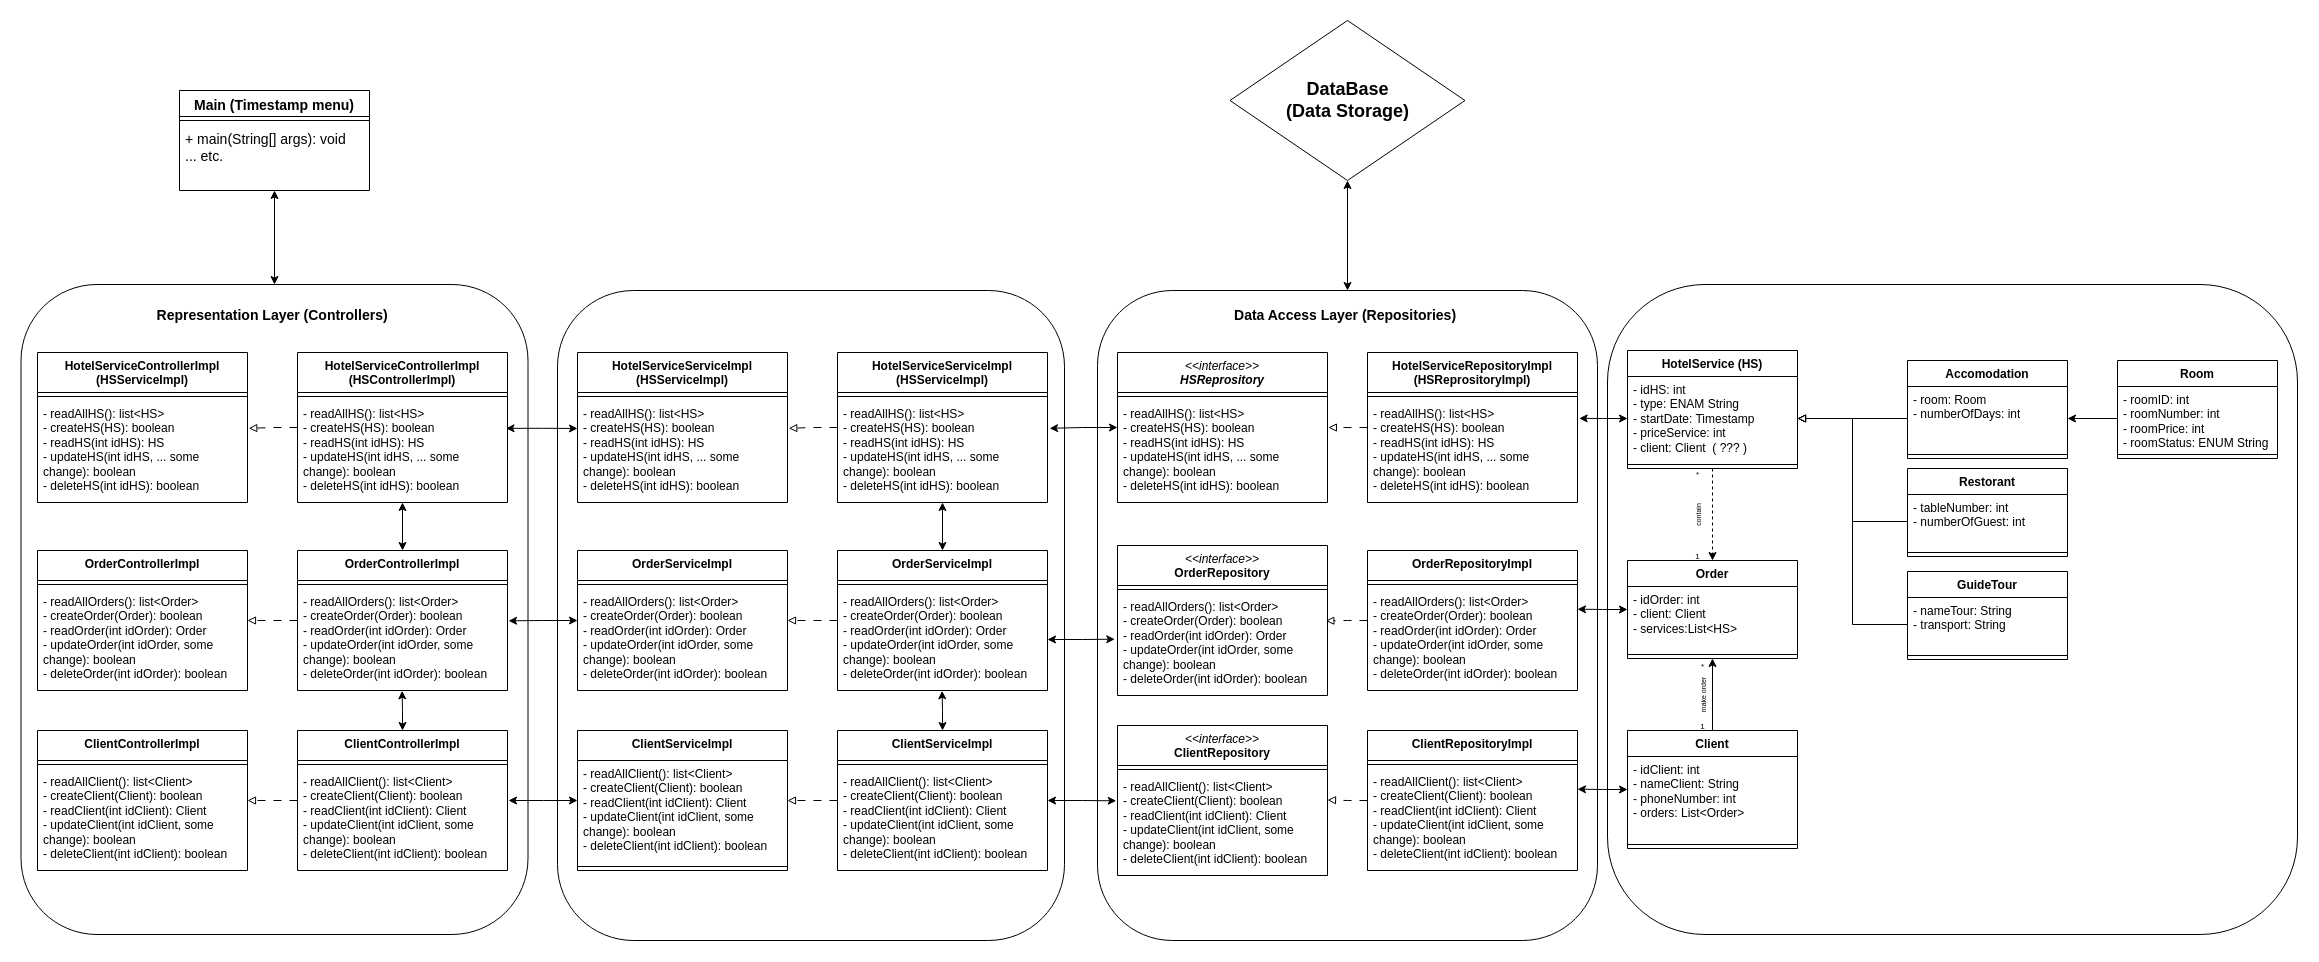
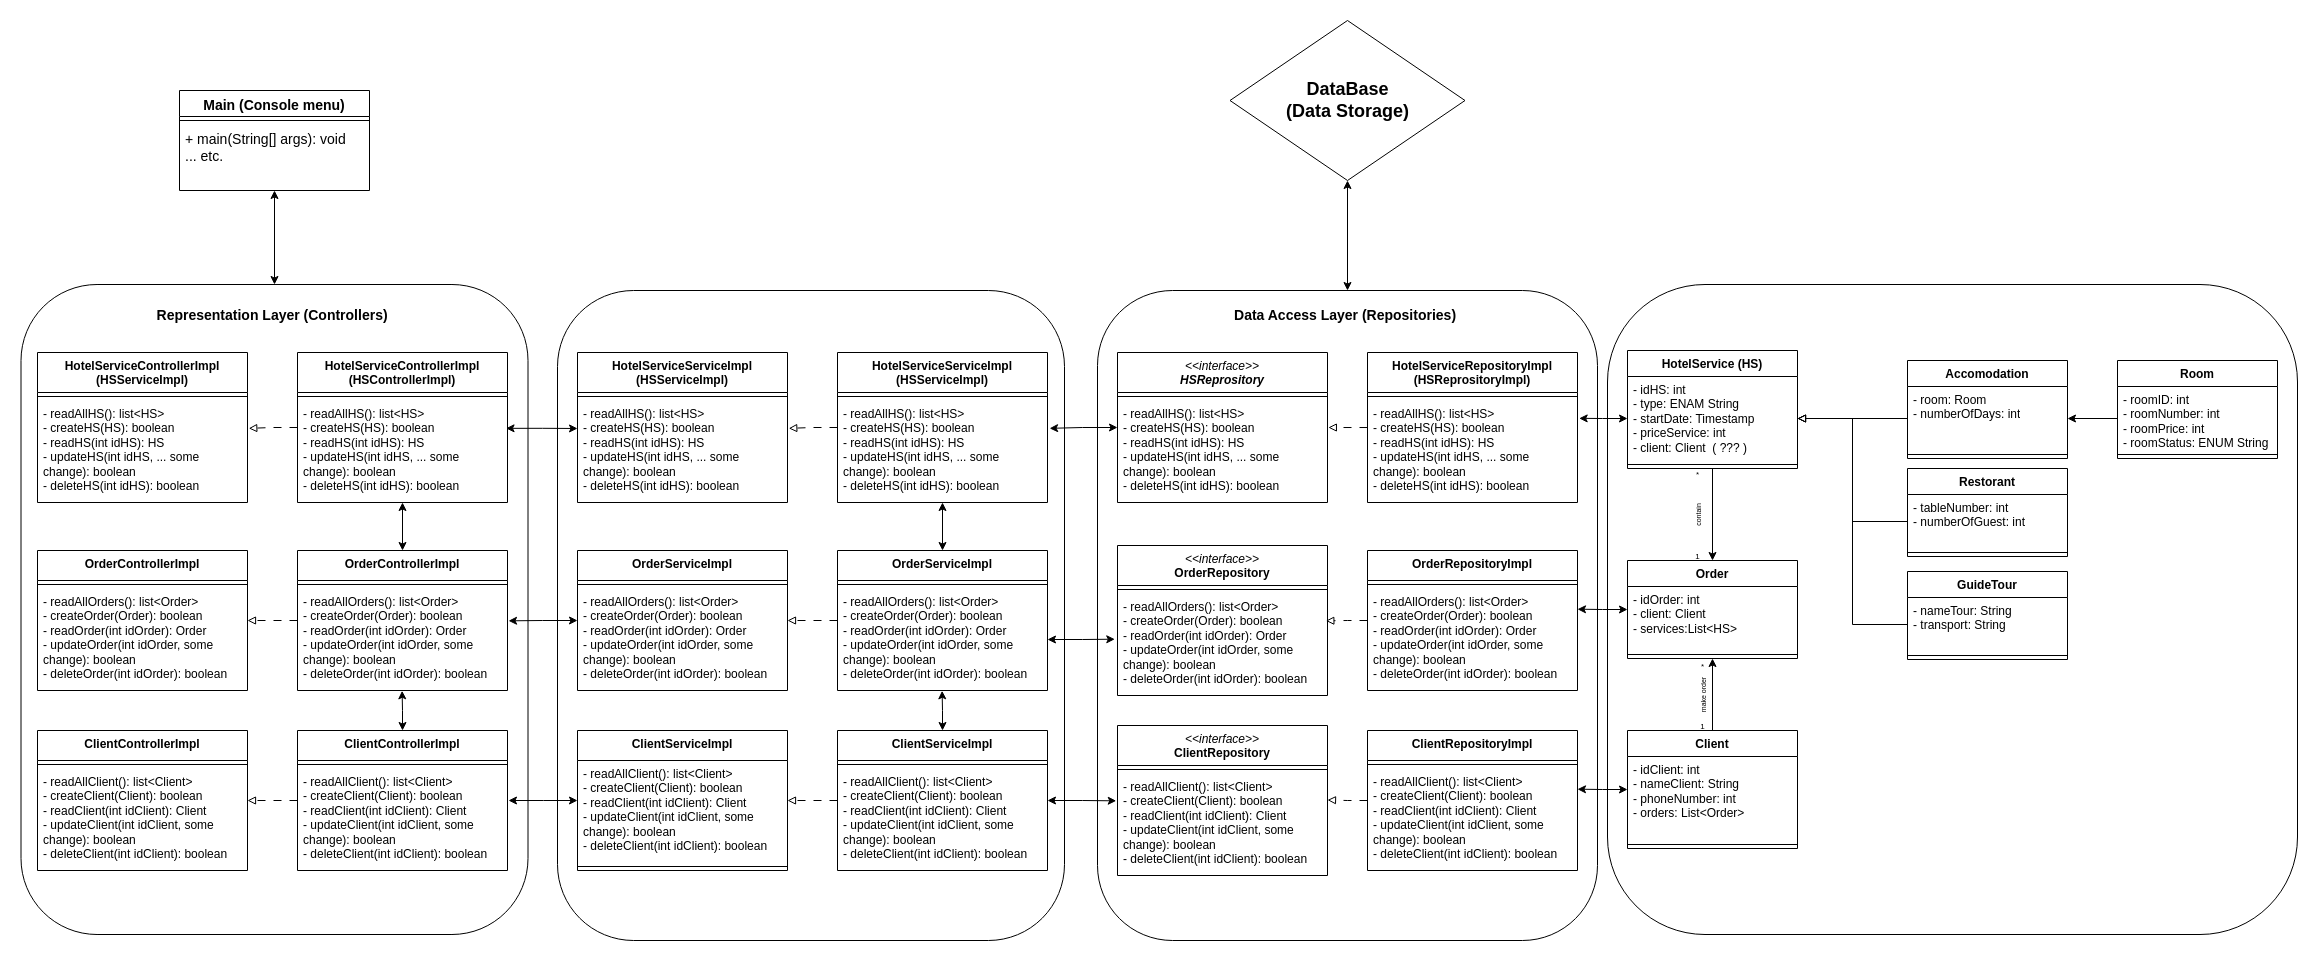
(275, 105) -> (275, 105)
(1713, 512) -> (1713, 512)
